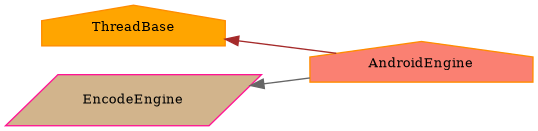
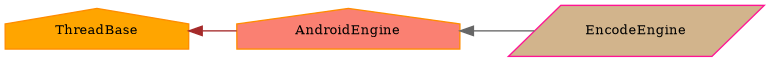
(287, 81) -> (504, 31)
